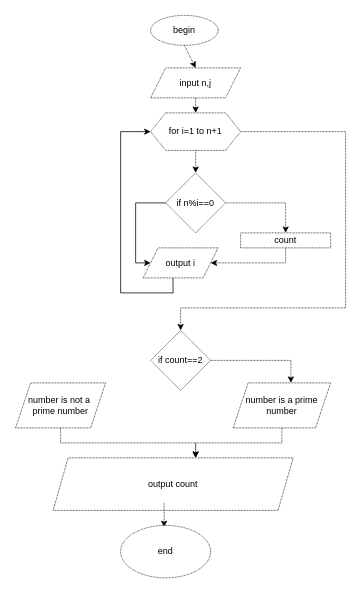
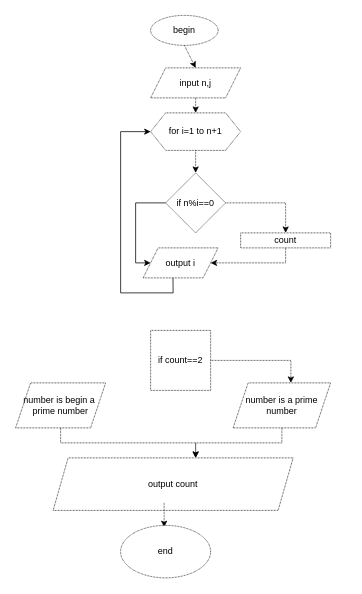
(180, 324) -> none
(180, 360) -> (180, 360)
(60, 405) -> (60, 405)
